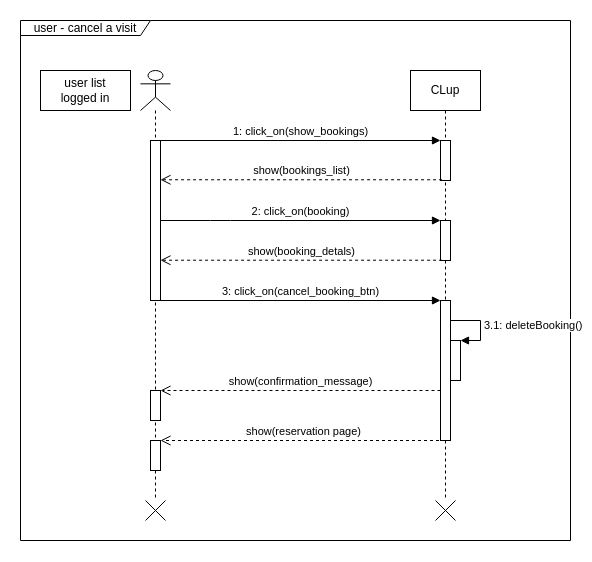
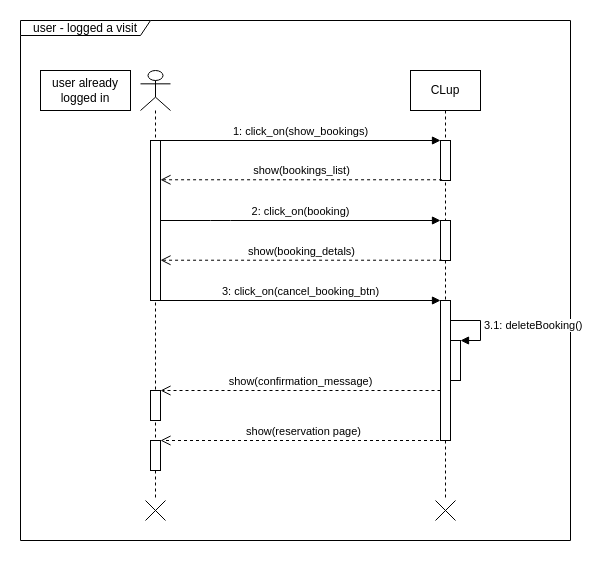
(86, 29) -> (86, 29)
(86, 91) -> (86, 91)
